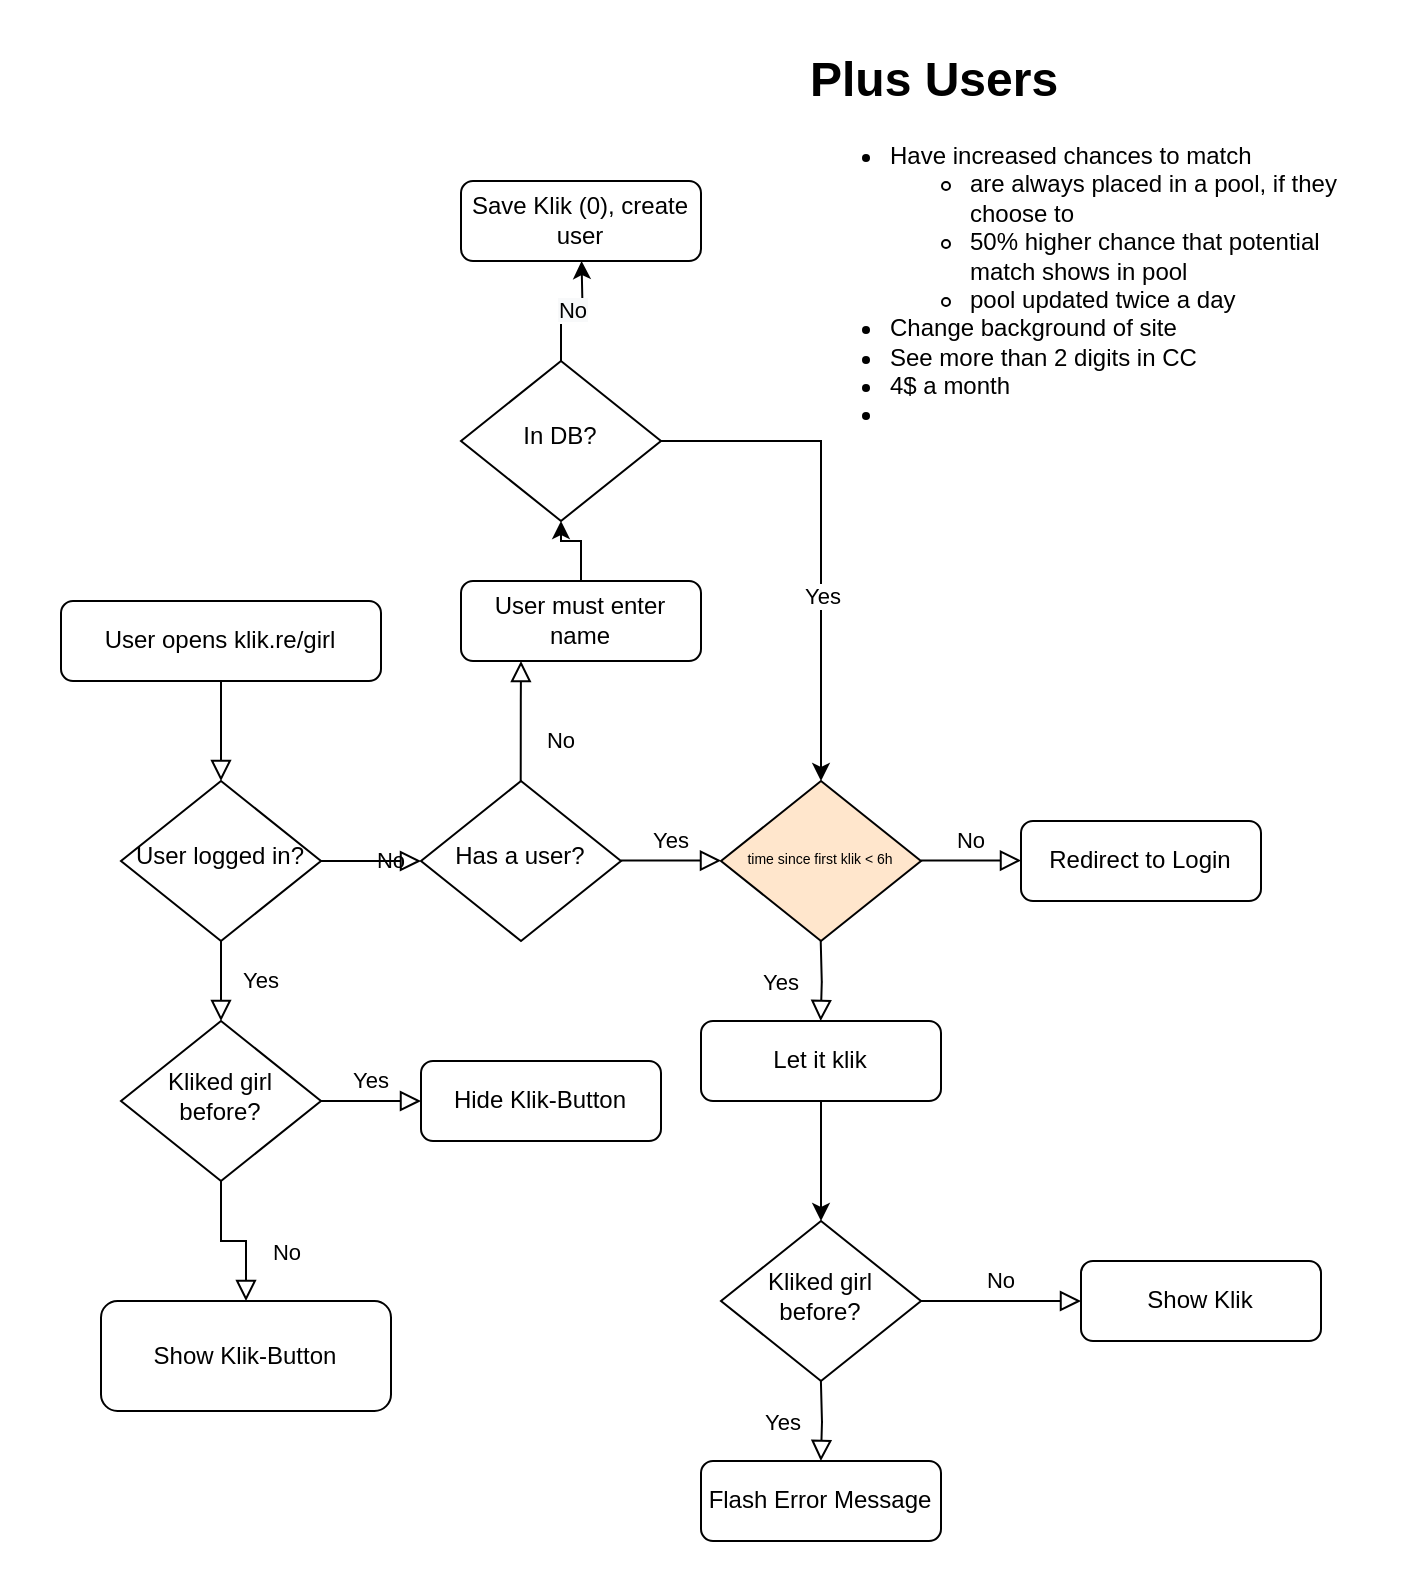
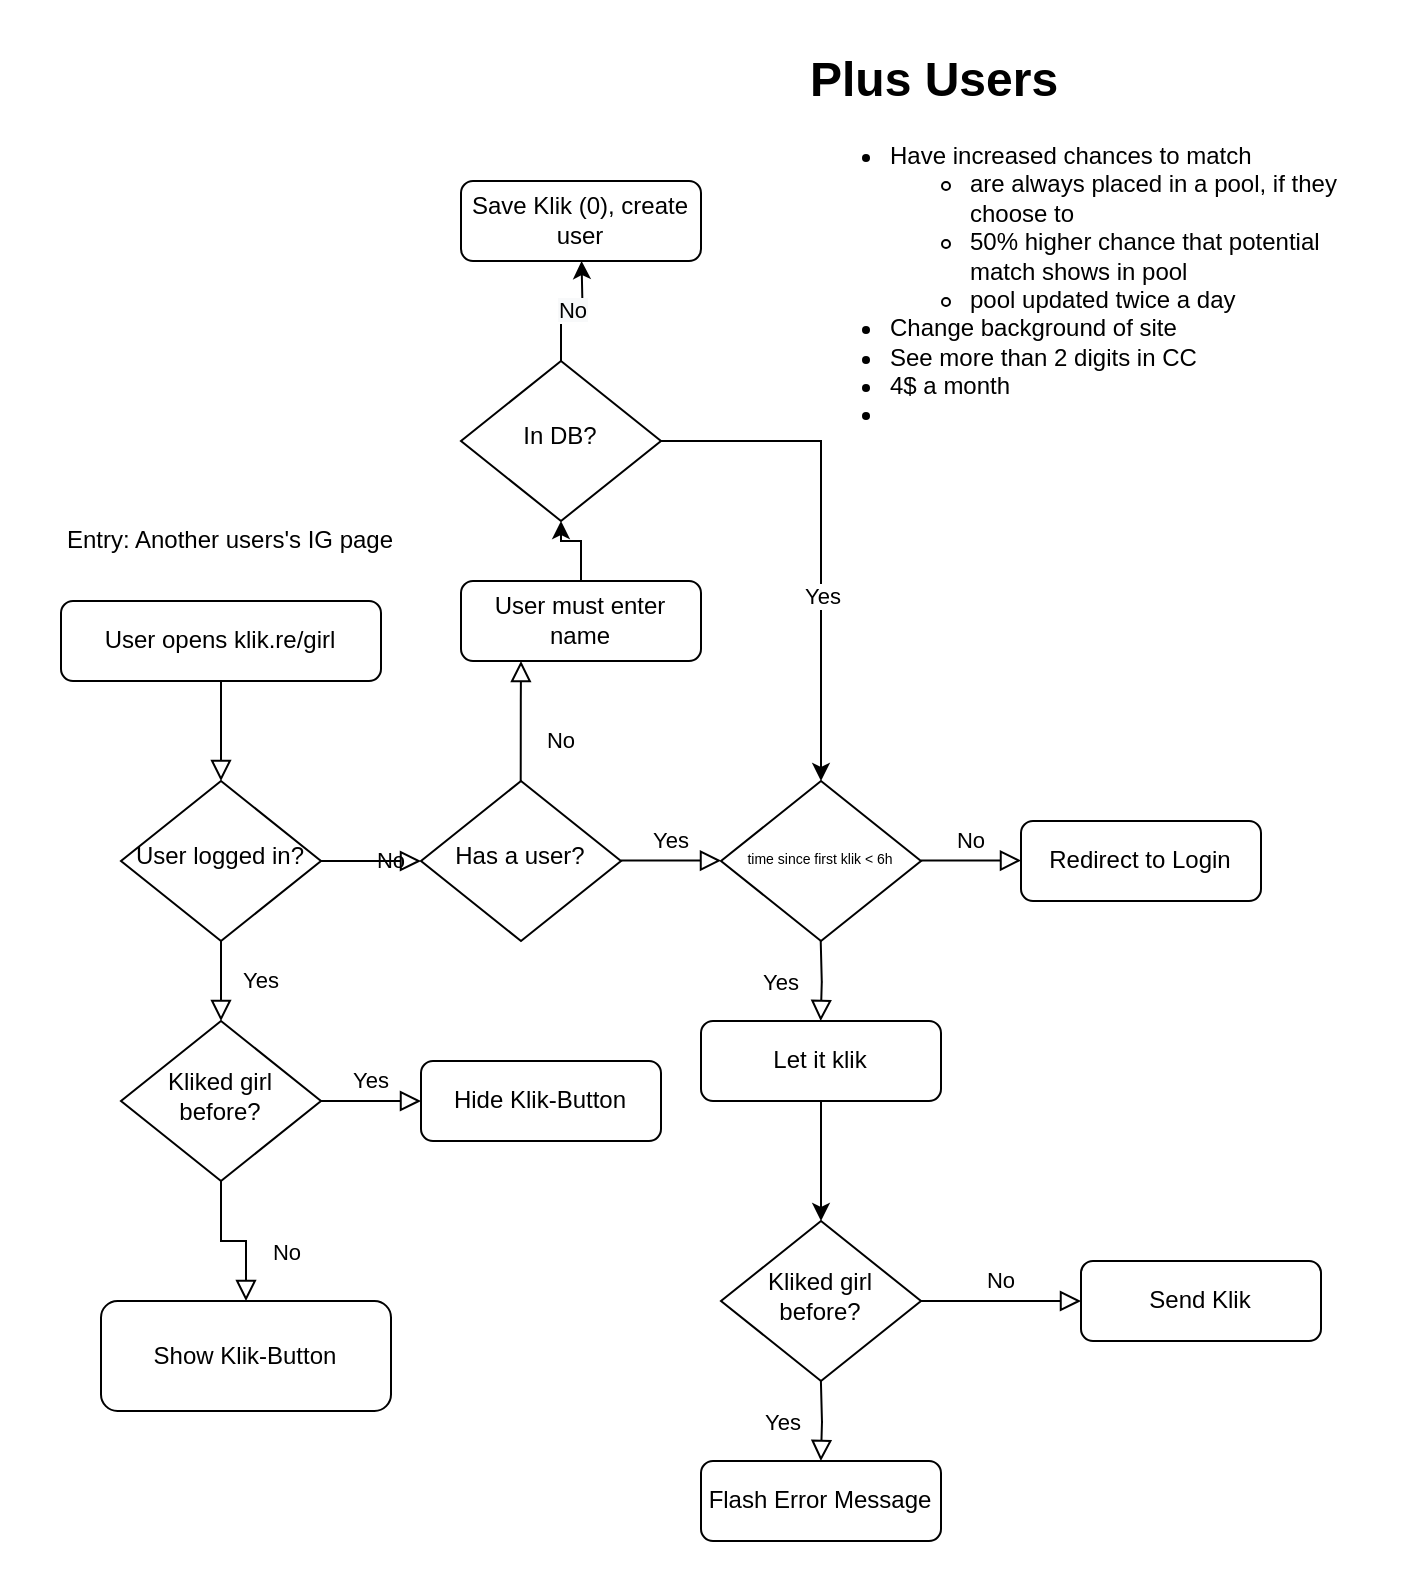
none -> (231, 541)
(821, 861) -> (821, 861)
(1201, 1301) -> (1201, 1301)
